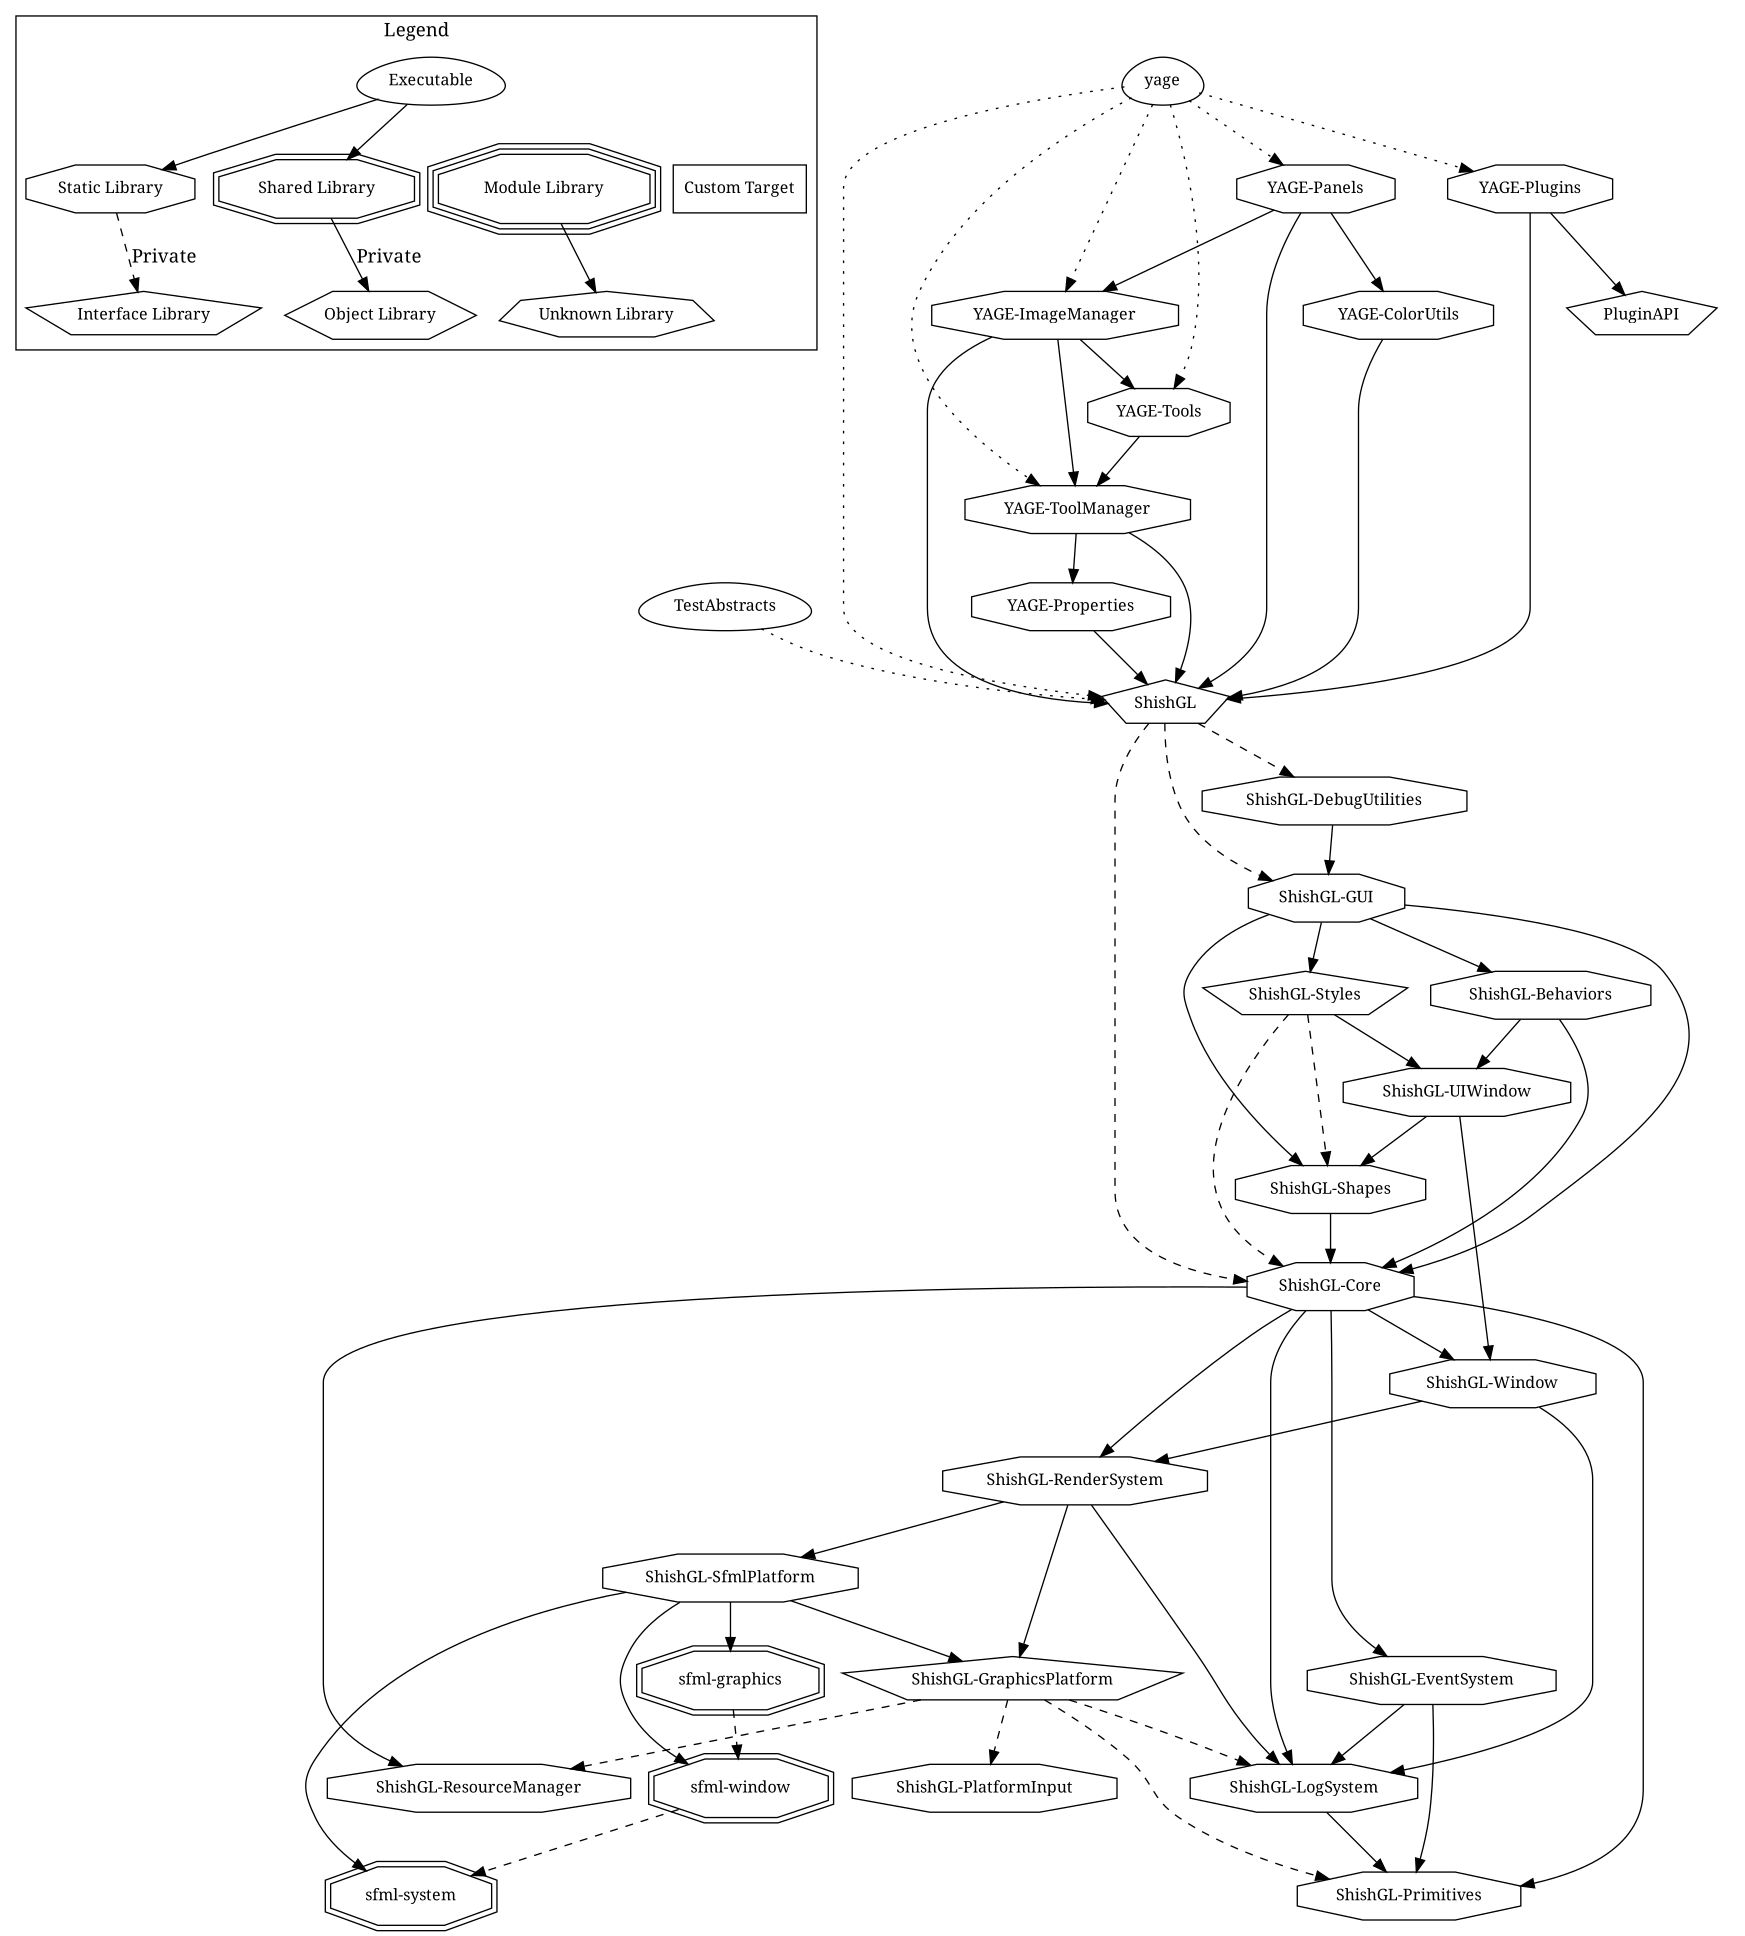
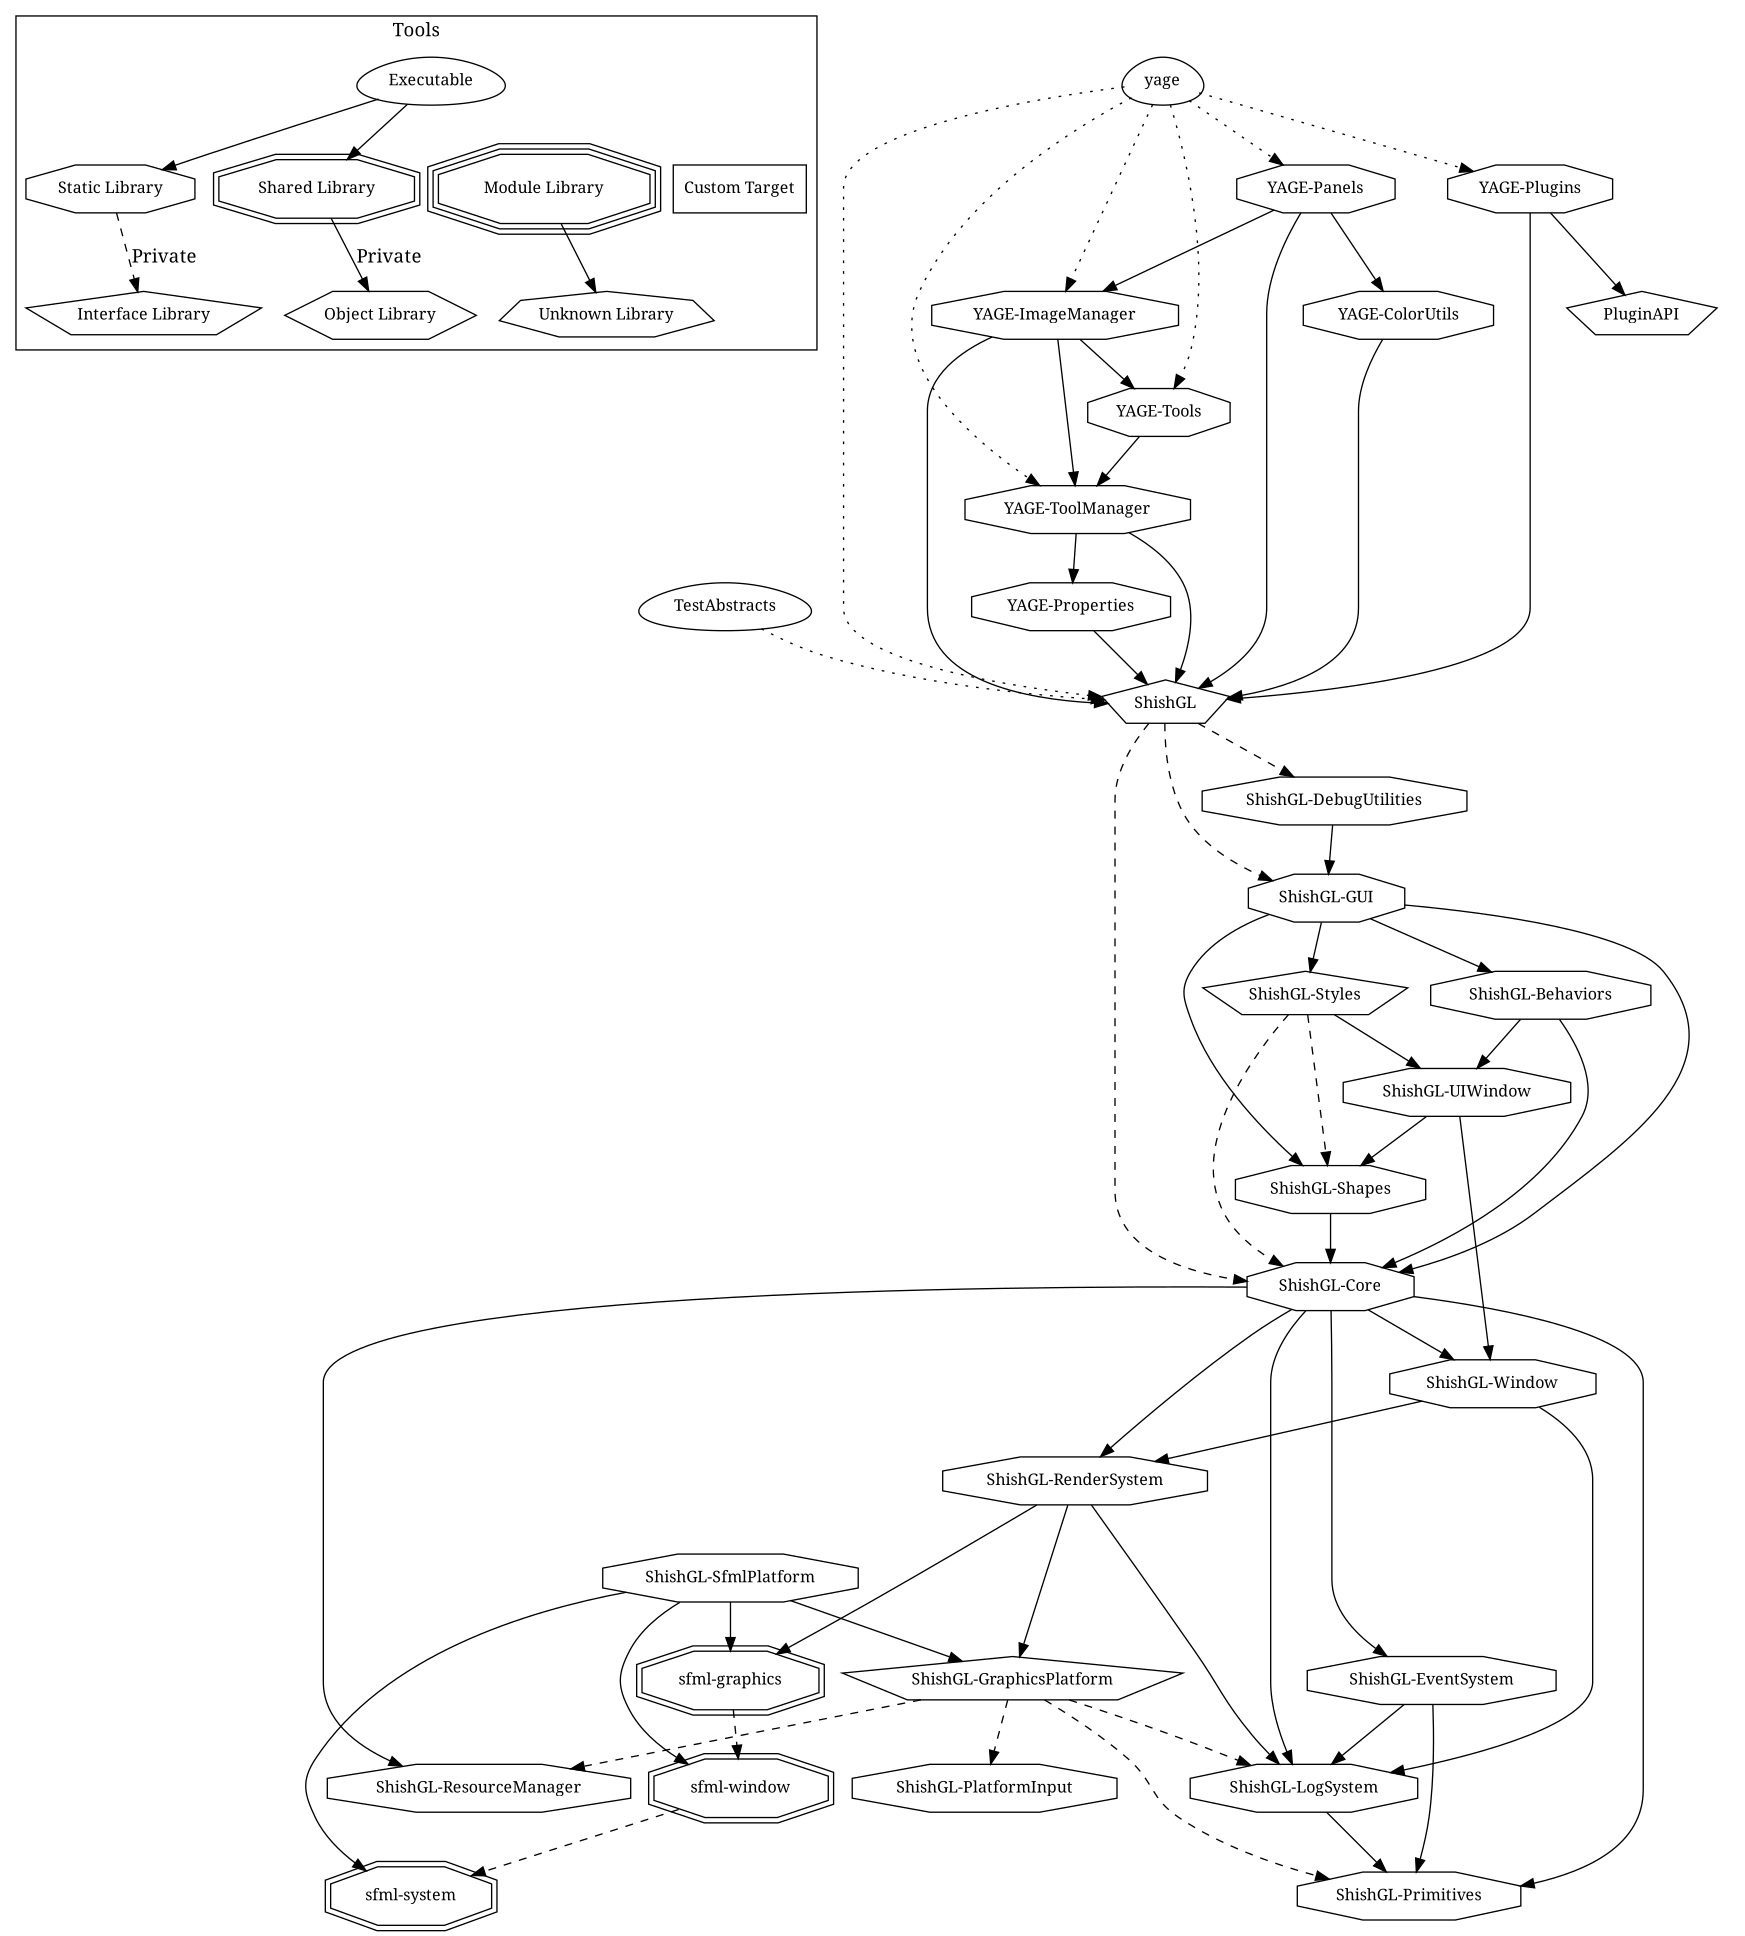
(416, 31) -> (416, 31)
(909, 1528) -> (913, 1577)
